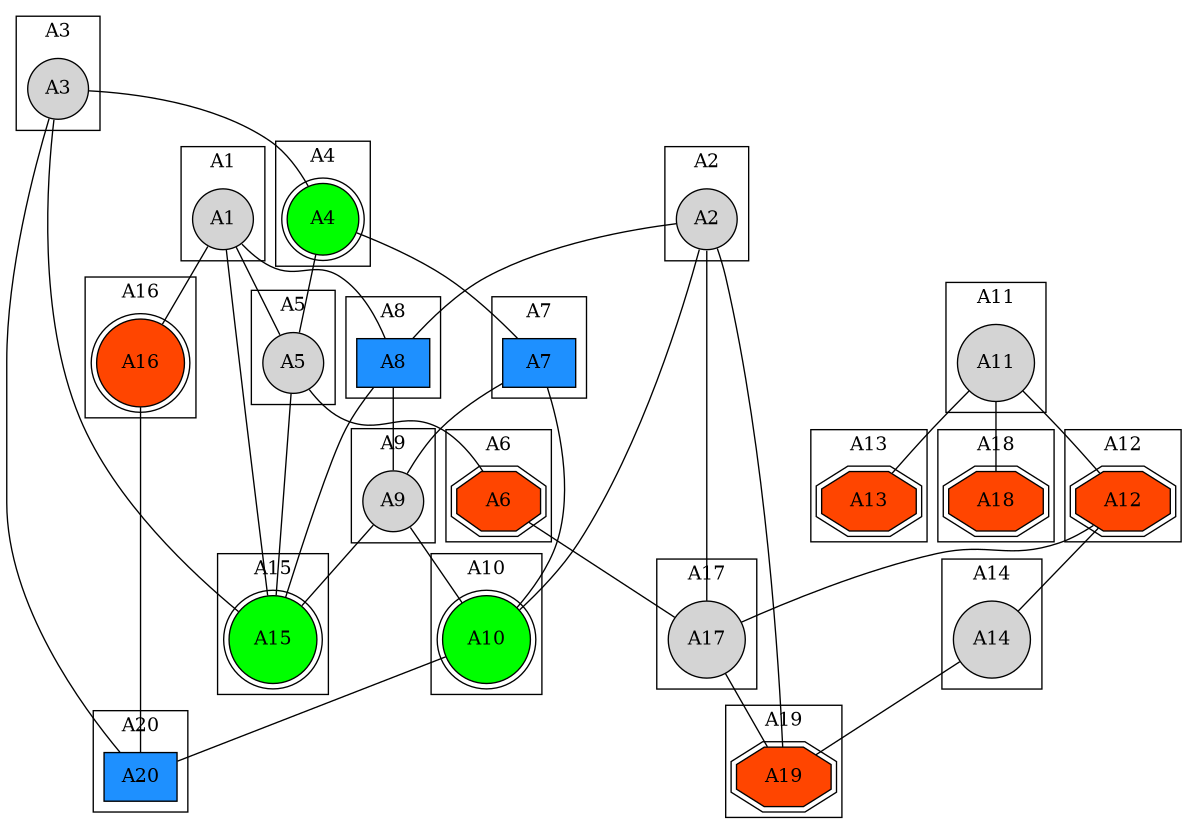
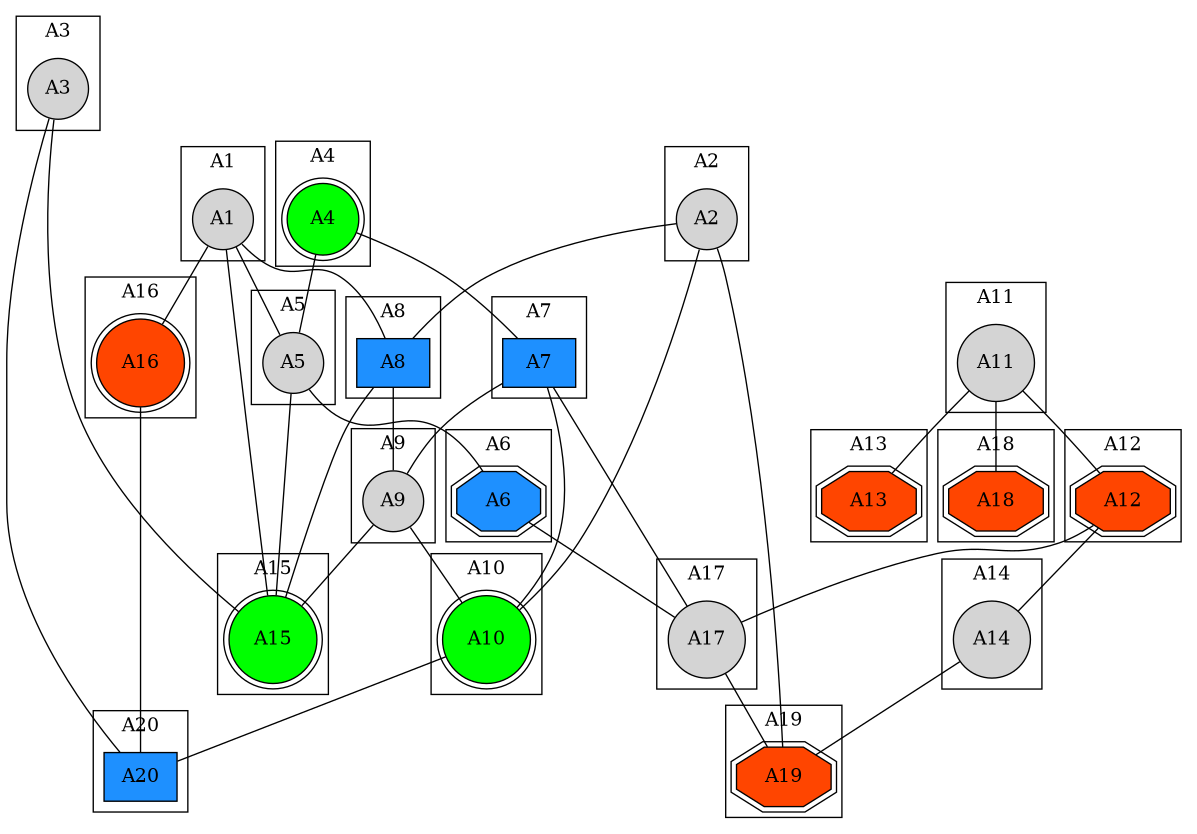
(211, 113) -> none
(707, 426) -> (620, 497)
(499, 501) -> (499, 501)
